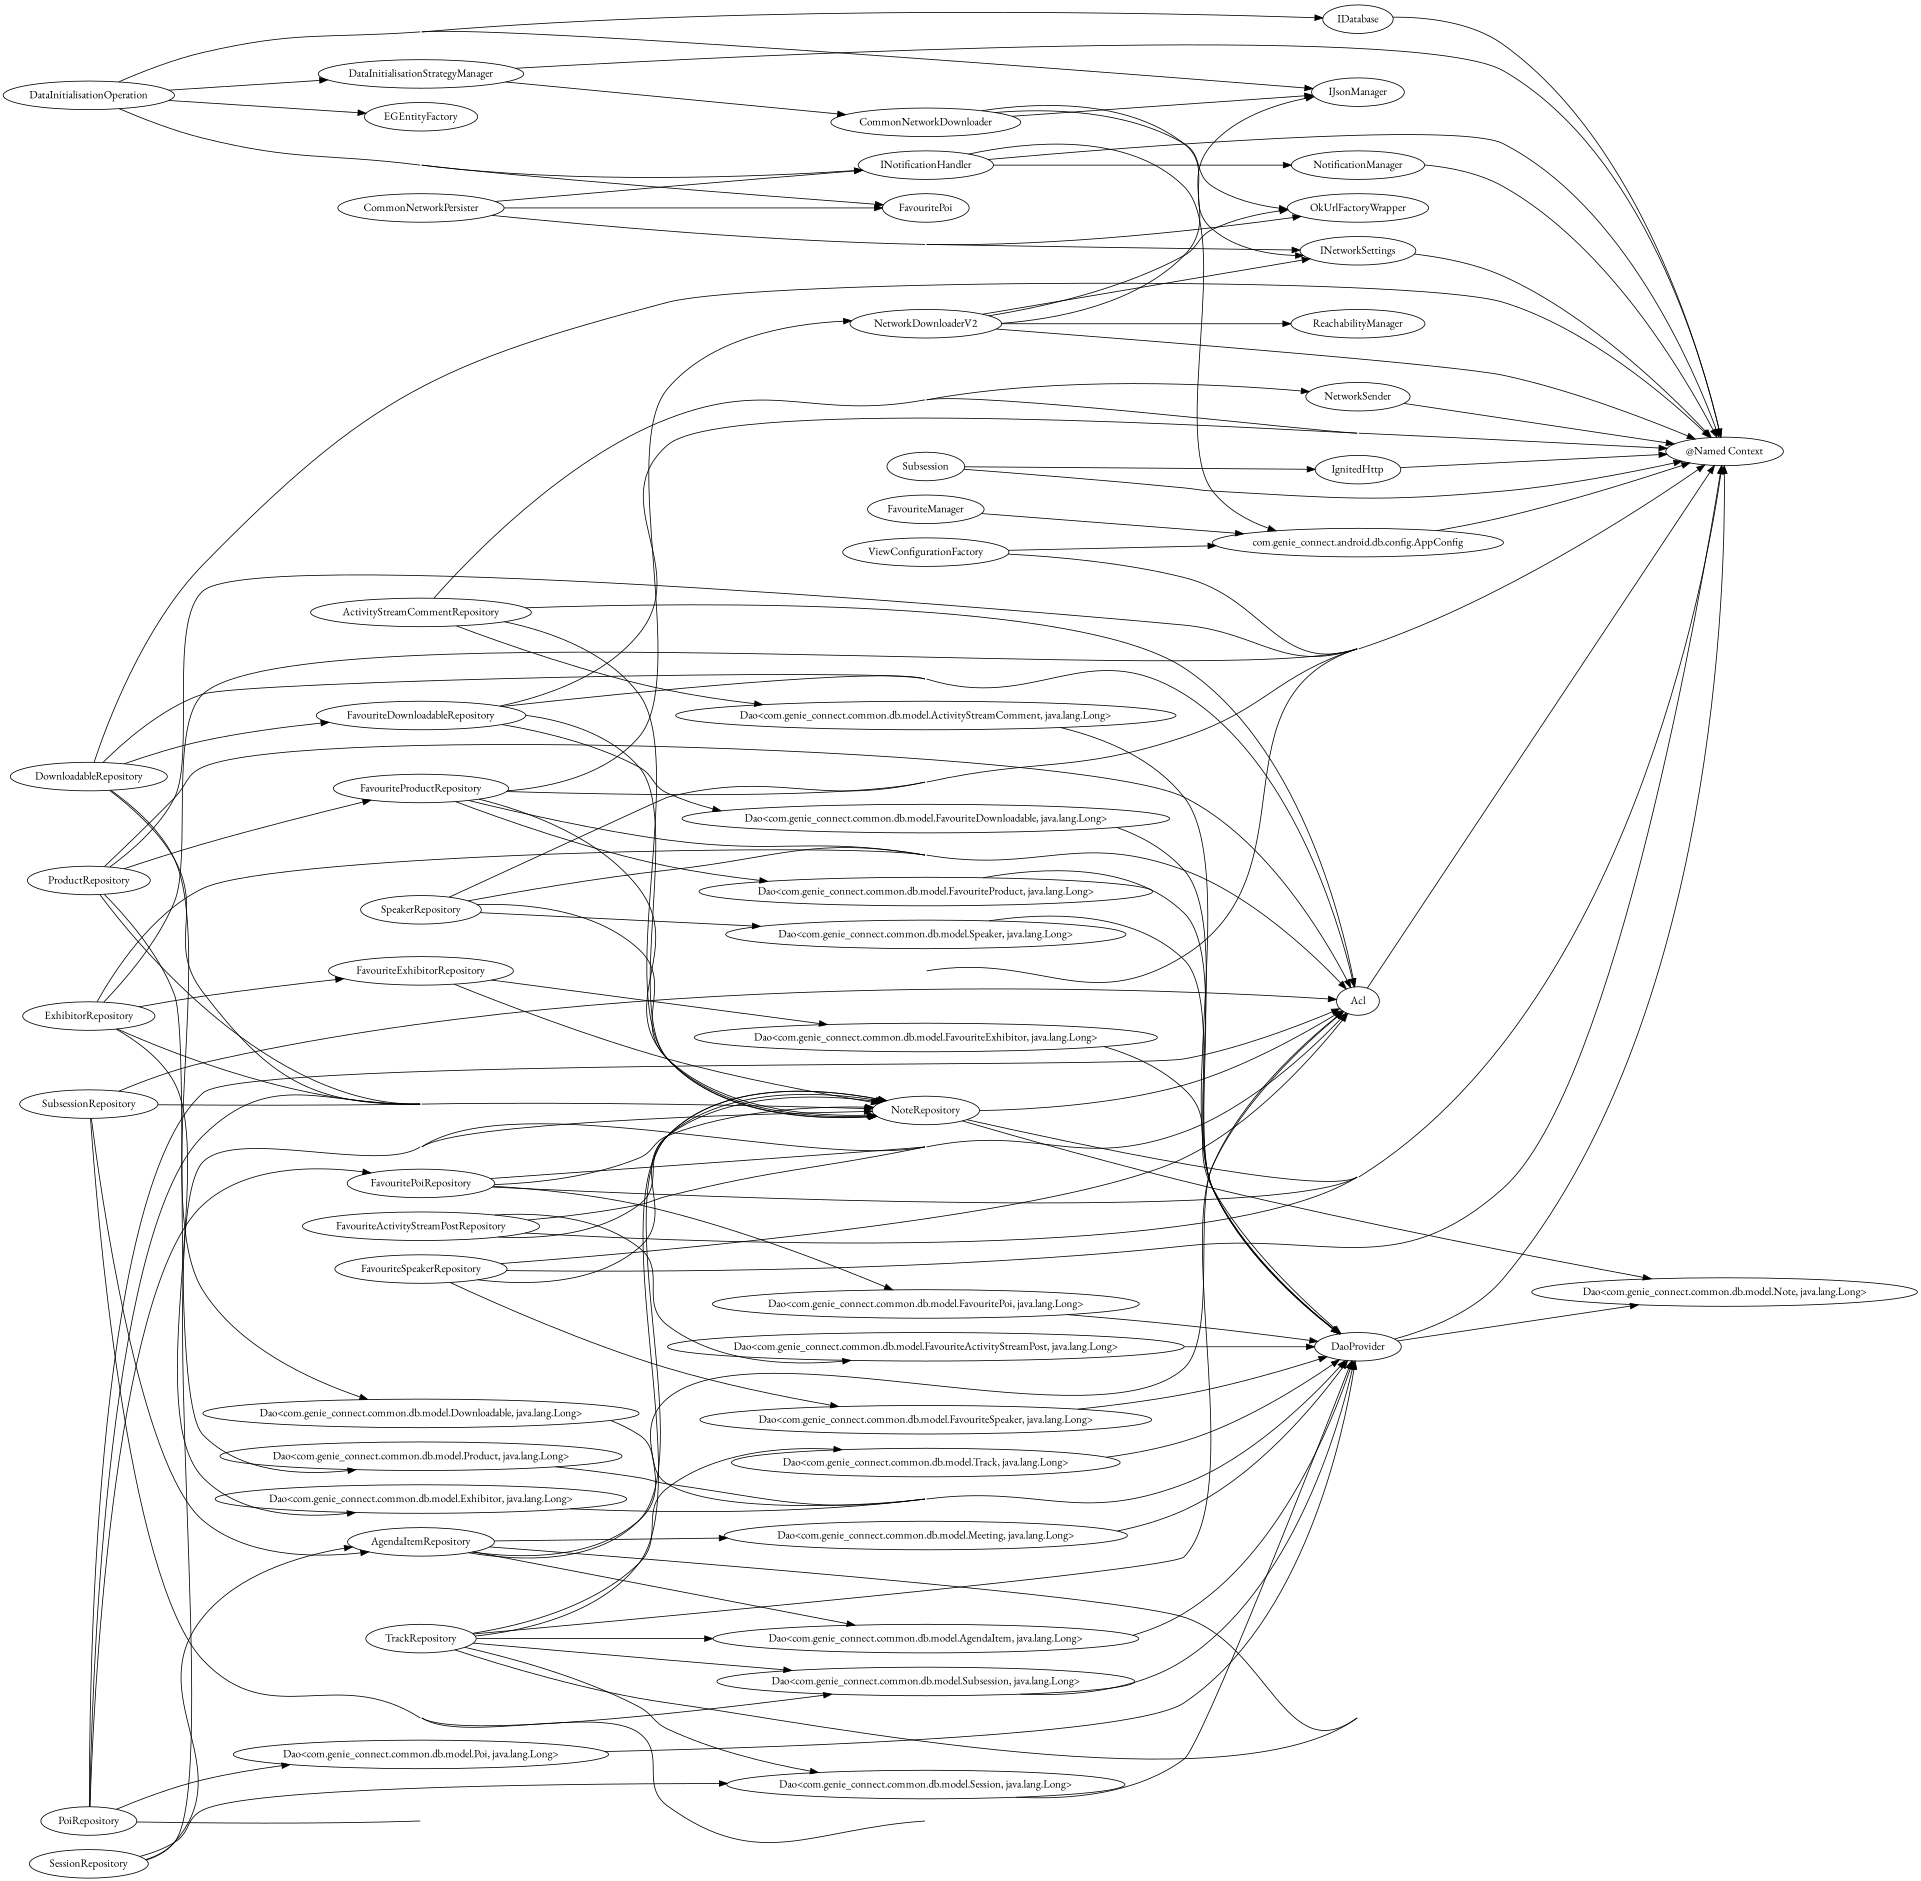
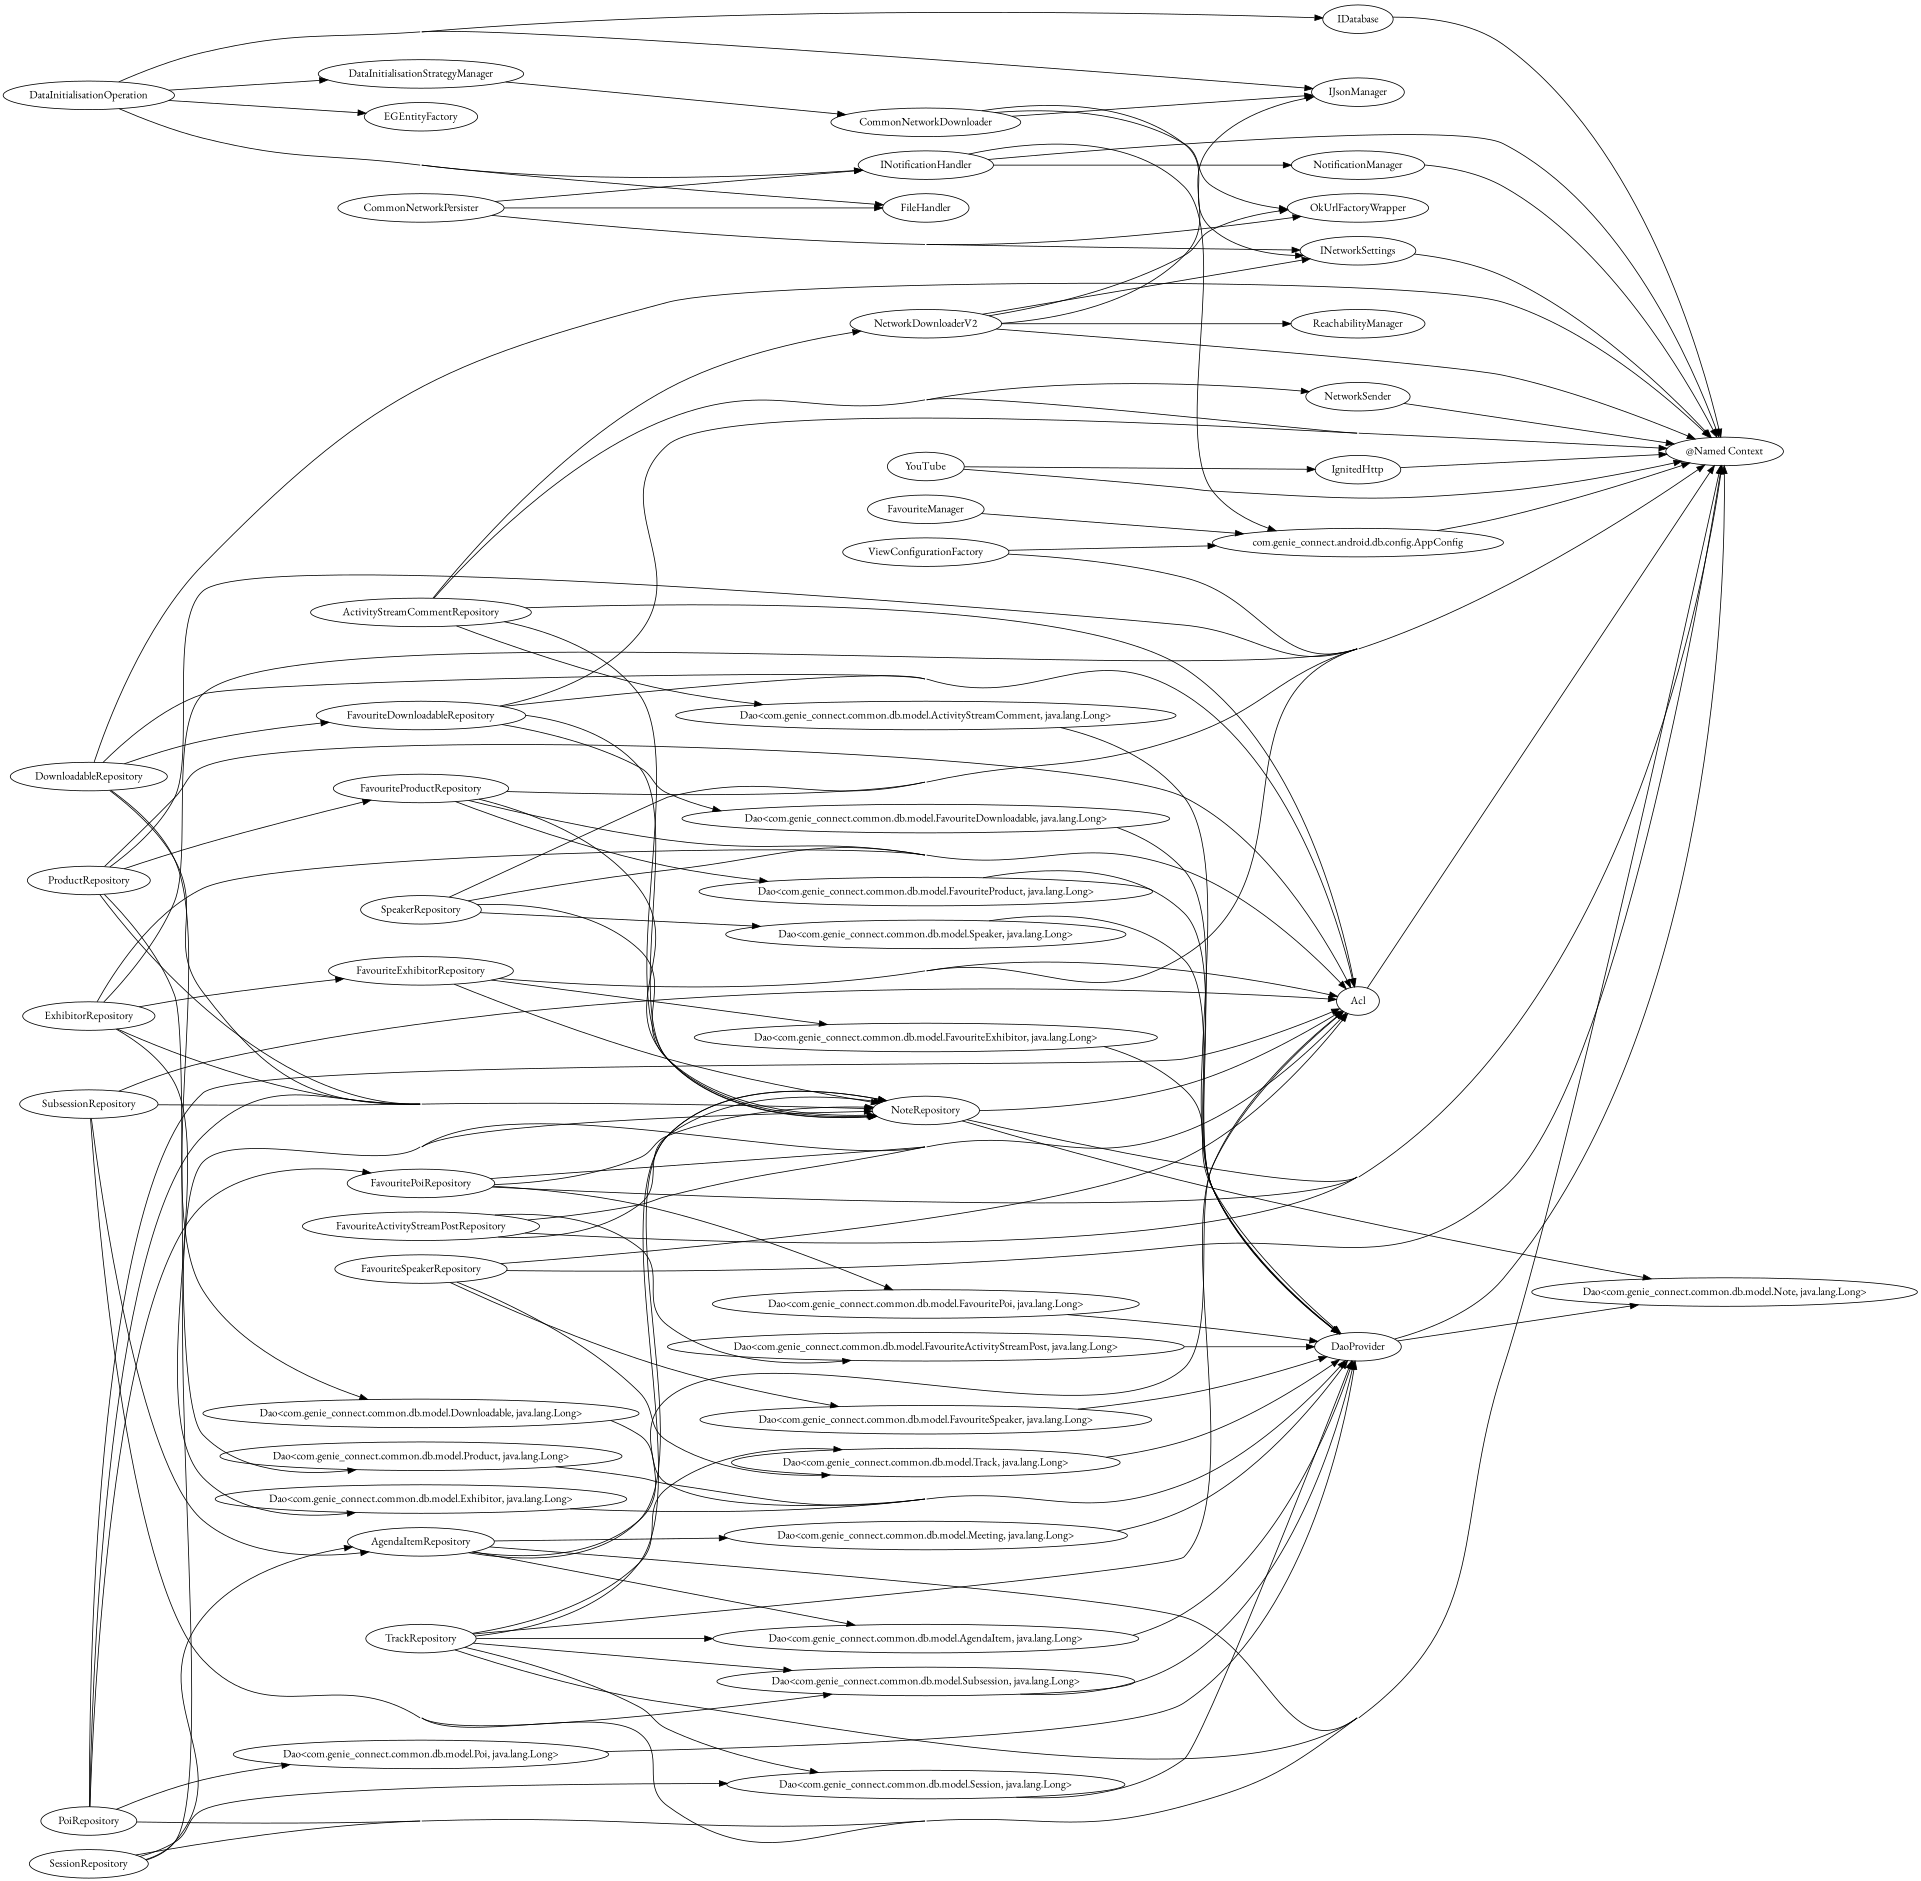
(1225, 45) -> (277, 1833)
(926, 208) -> (926, 208)
(926, 466) -> (926, 466)
(650, 504) -> (616, 421)
none -> (712, 987)
(654, 1218) -> (640, 1394)
